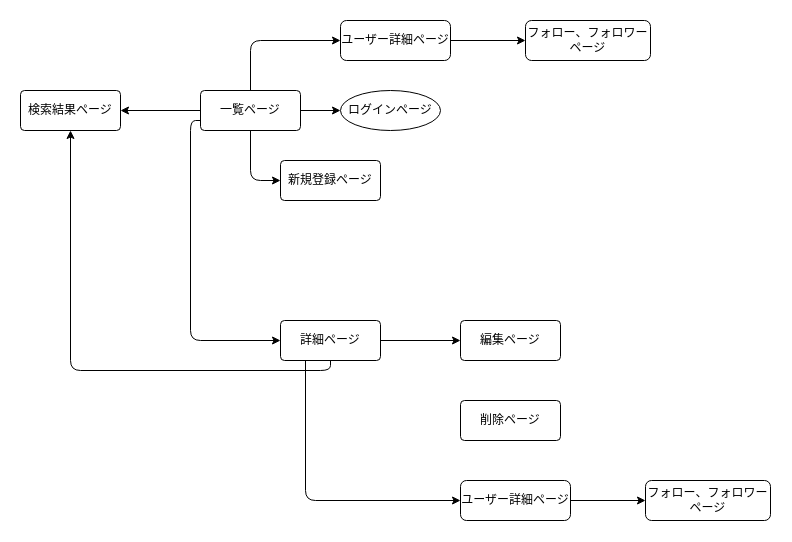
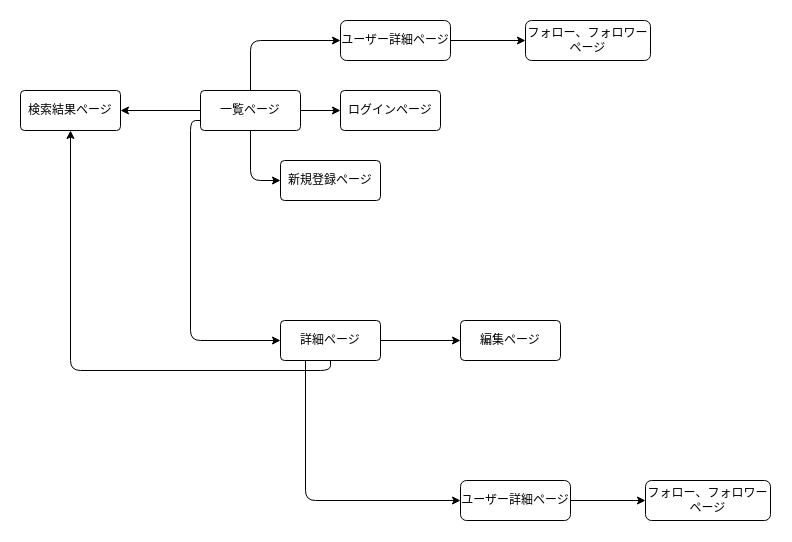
(391, 111) -> (391, 111)
(511, 421) -> none
